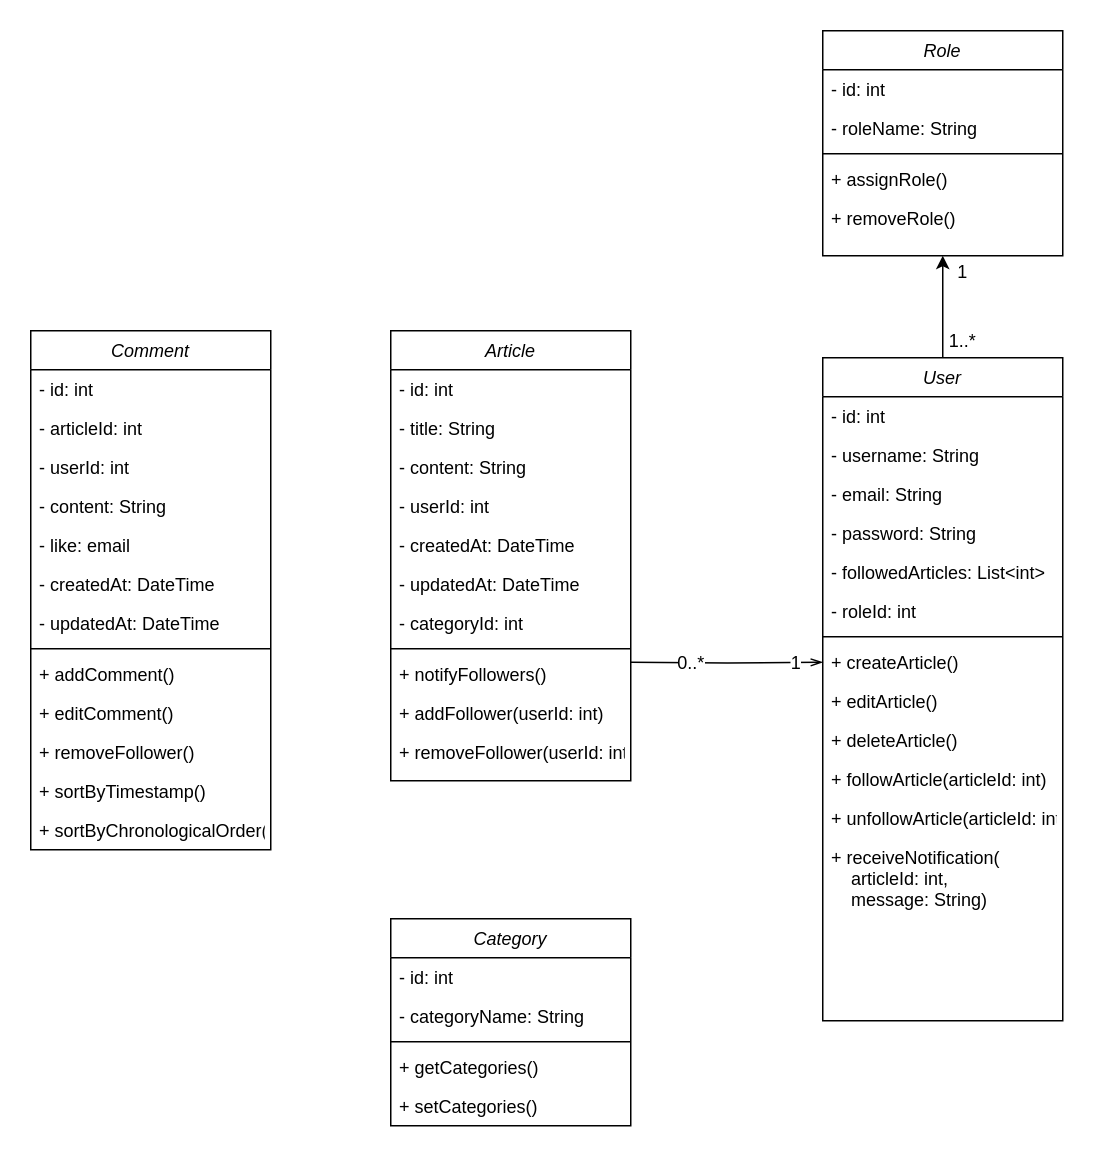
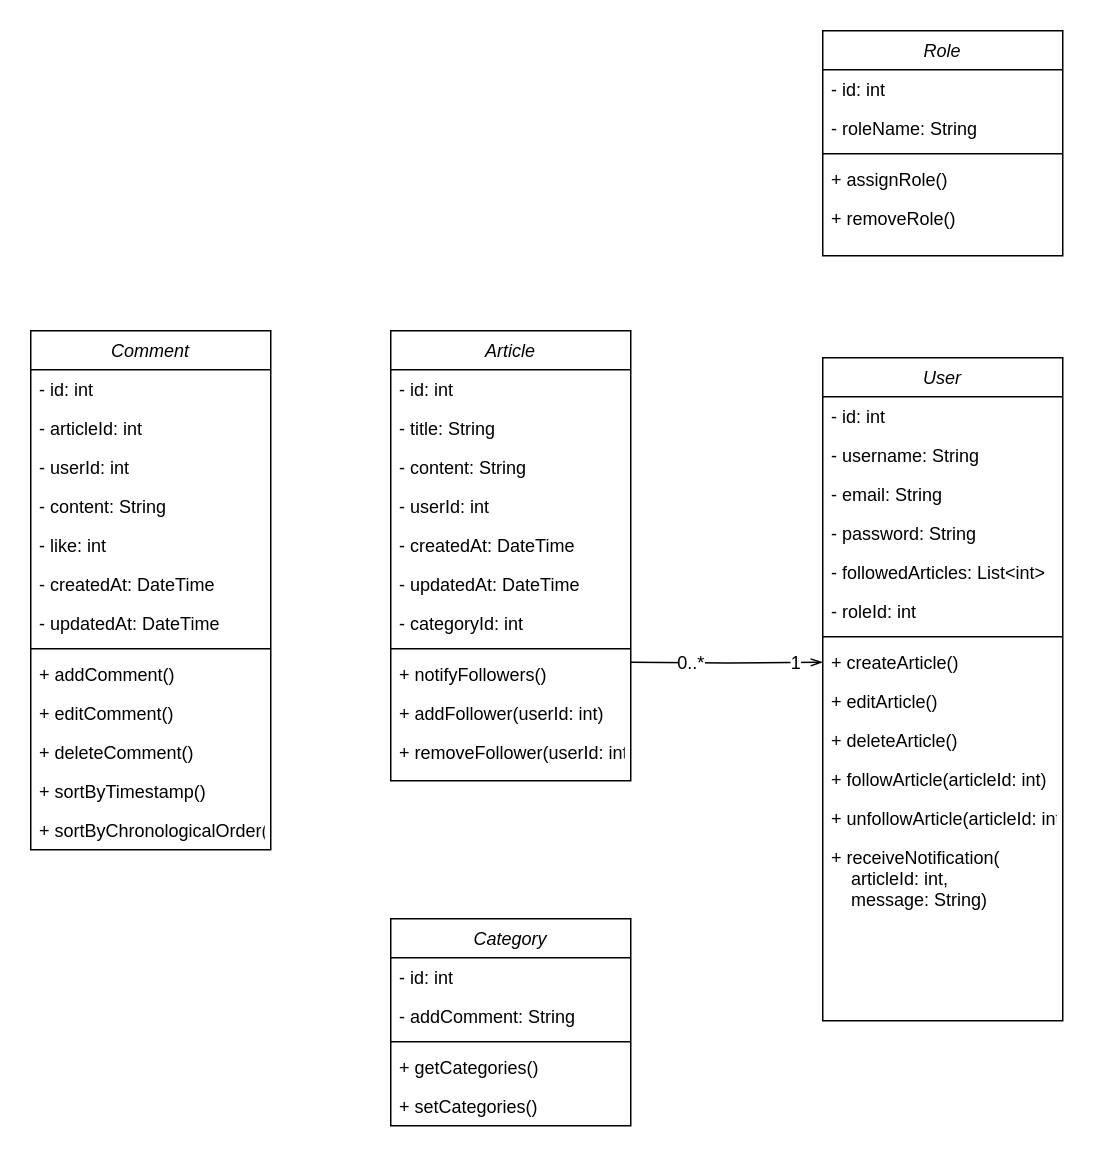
(943, 312) -> none
(88, 546) -> (80, 546)
(123, 753) -> (120, 753)
(501, 1017) -> (490, 1017)
